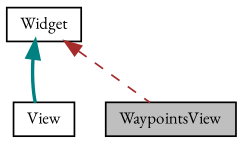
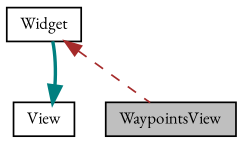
(33, 81) -> (55, 64)
